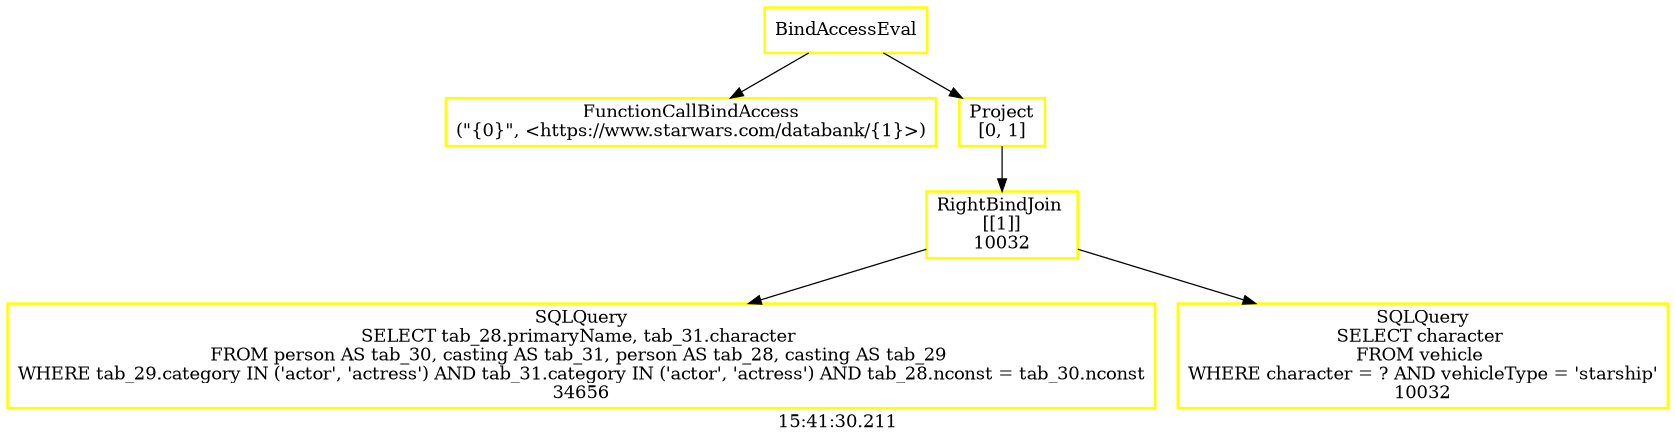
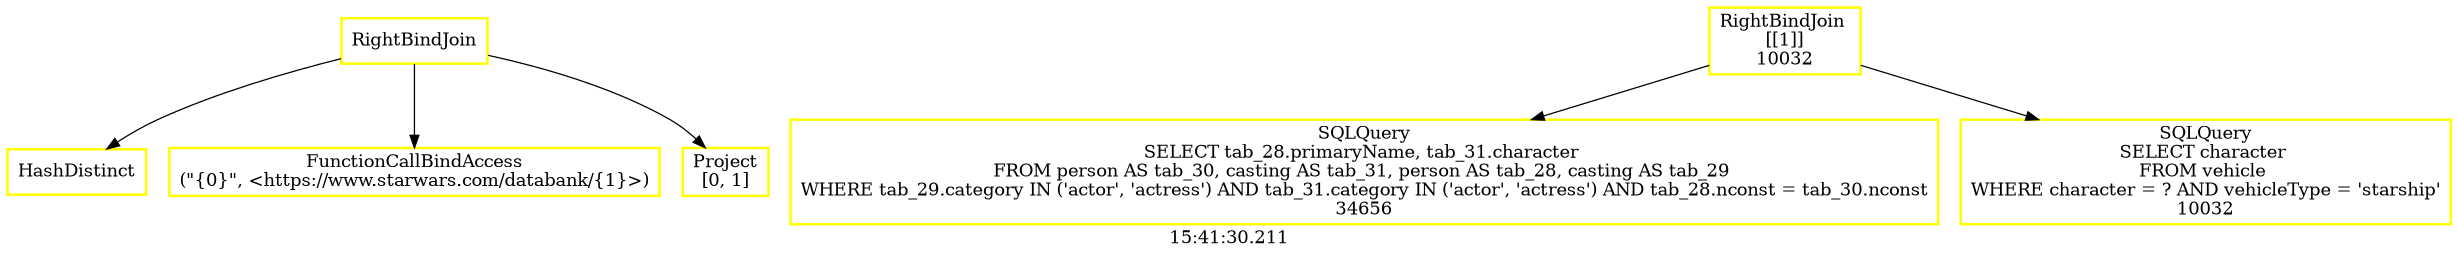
(846, 30) -> (414, 41)
(1002, 162) -> none
none -> (77, 172)
